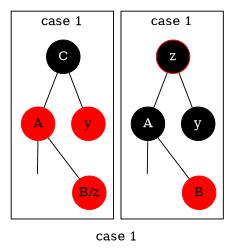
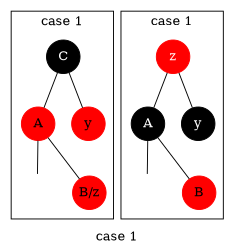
(173, 57) -> (173, 57)
